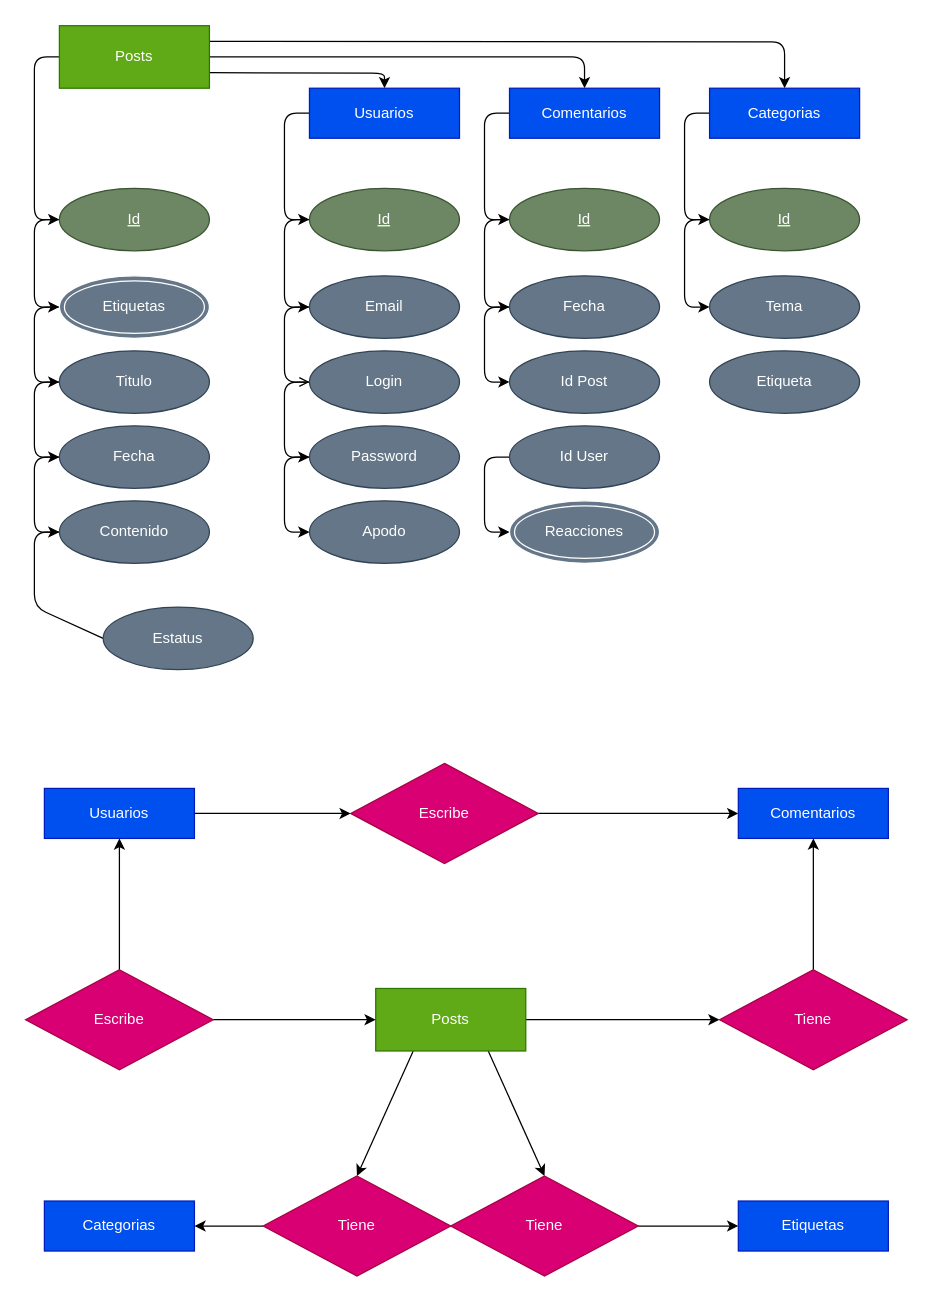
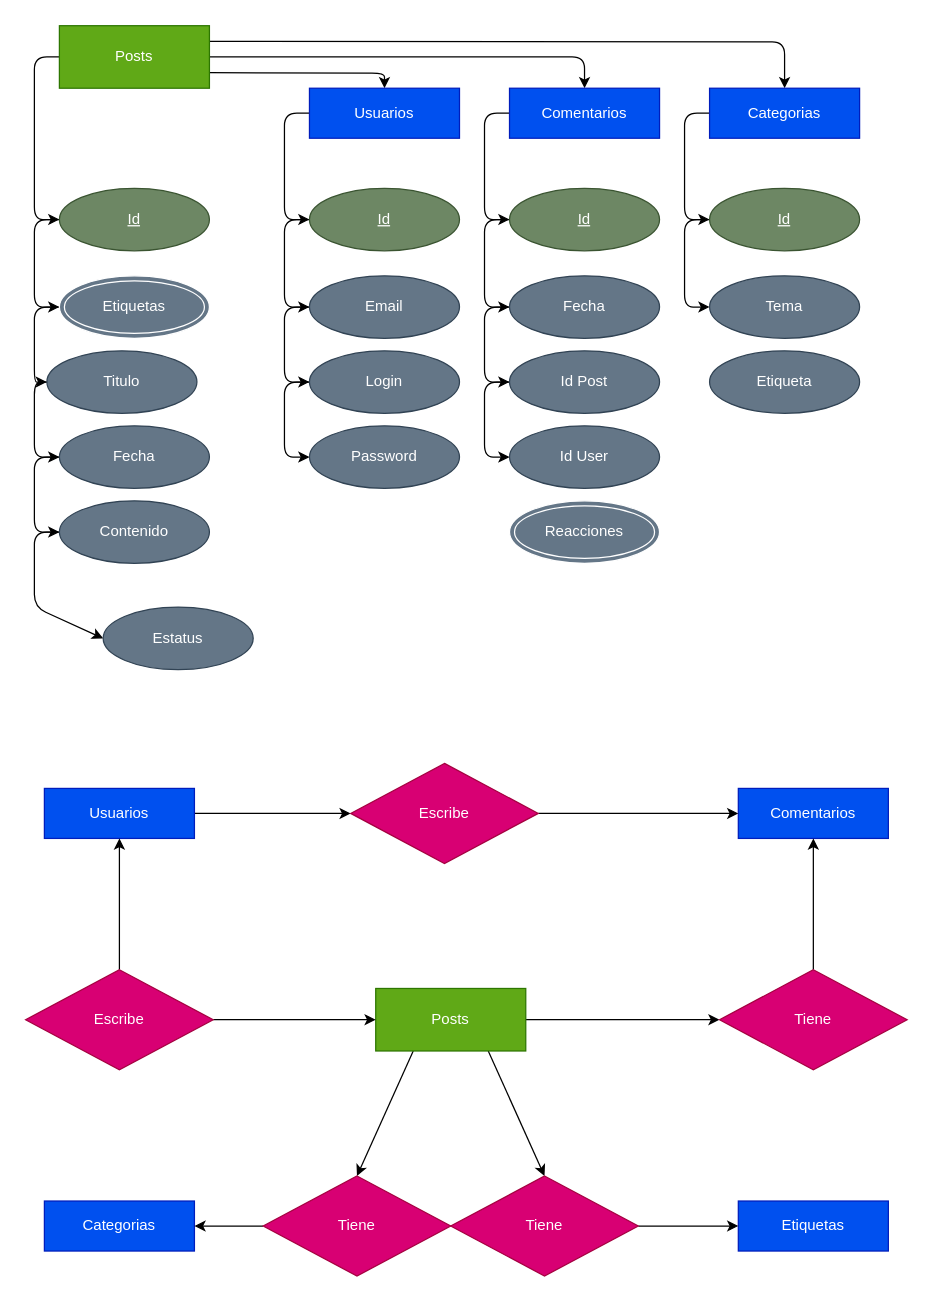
(286, 377) -> (286, 377)
(134, 382) -> (122, 382)
none -> (484, 419)
(284, 500) -> none
(484, 500) -> none
(384, 532) -> none
(98, 636) -> (94, 634)
